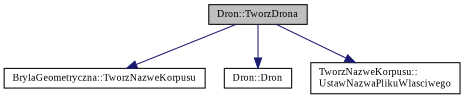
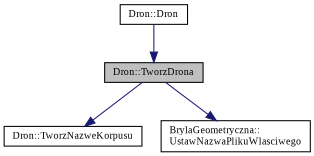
(258, 41) -> (154, 38)
(105, 78) -> (73, 136)
(385, 78) -> (236, 136)
